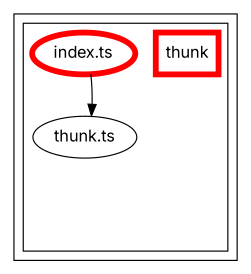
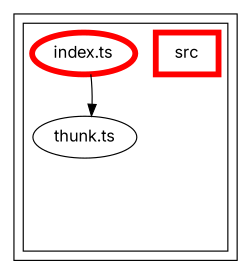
(187, 53) -> (187, 53)
